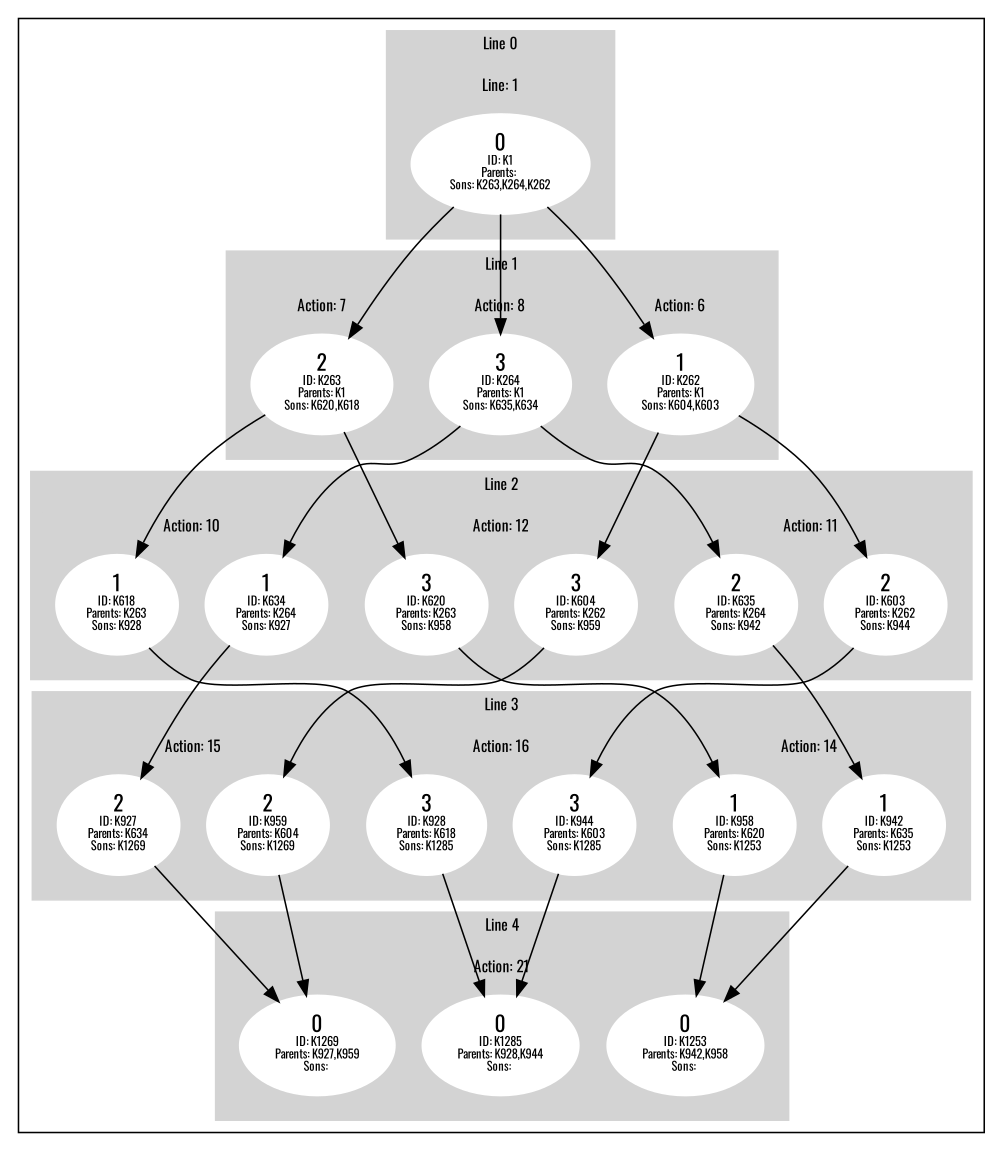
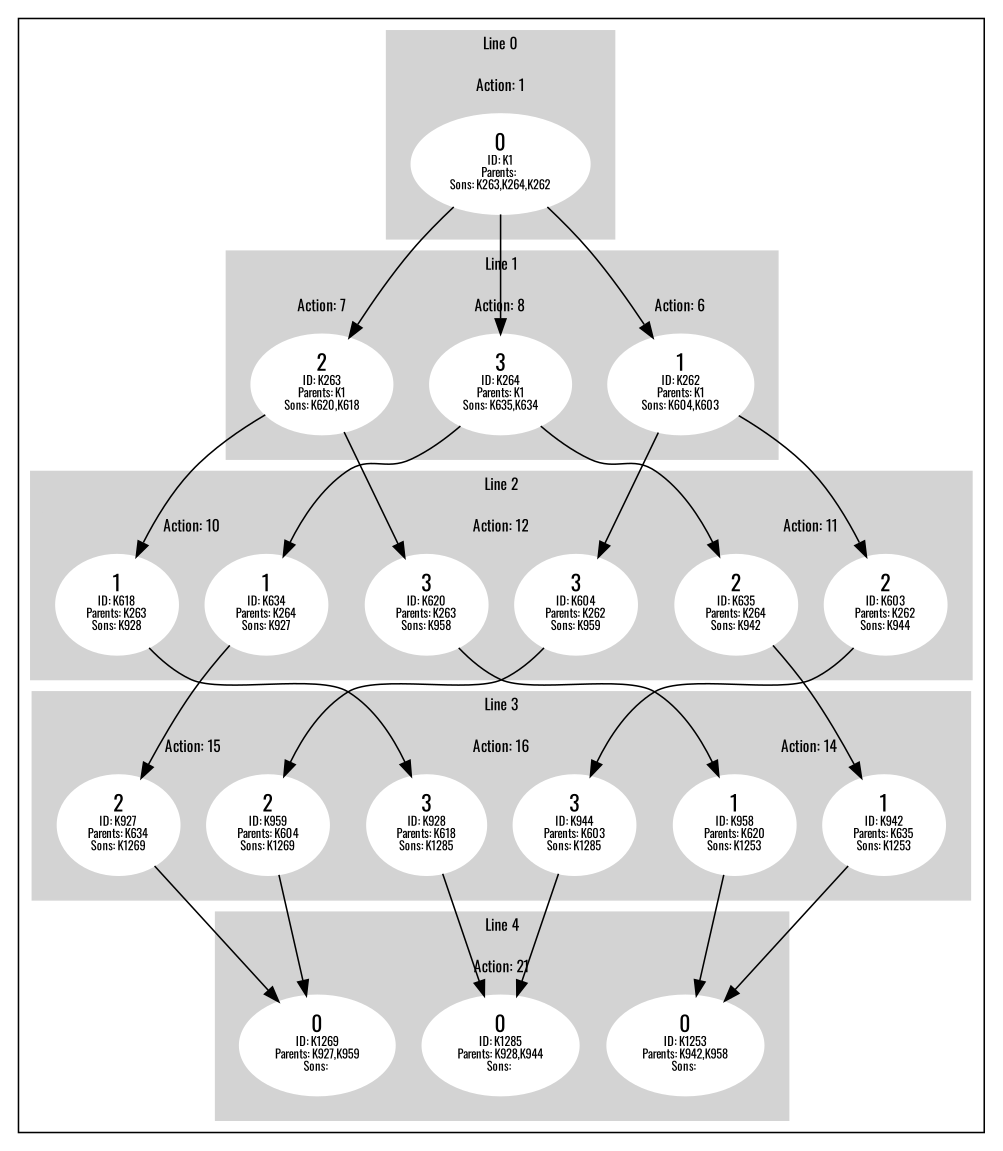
(501, 87) -> (501, 87)
